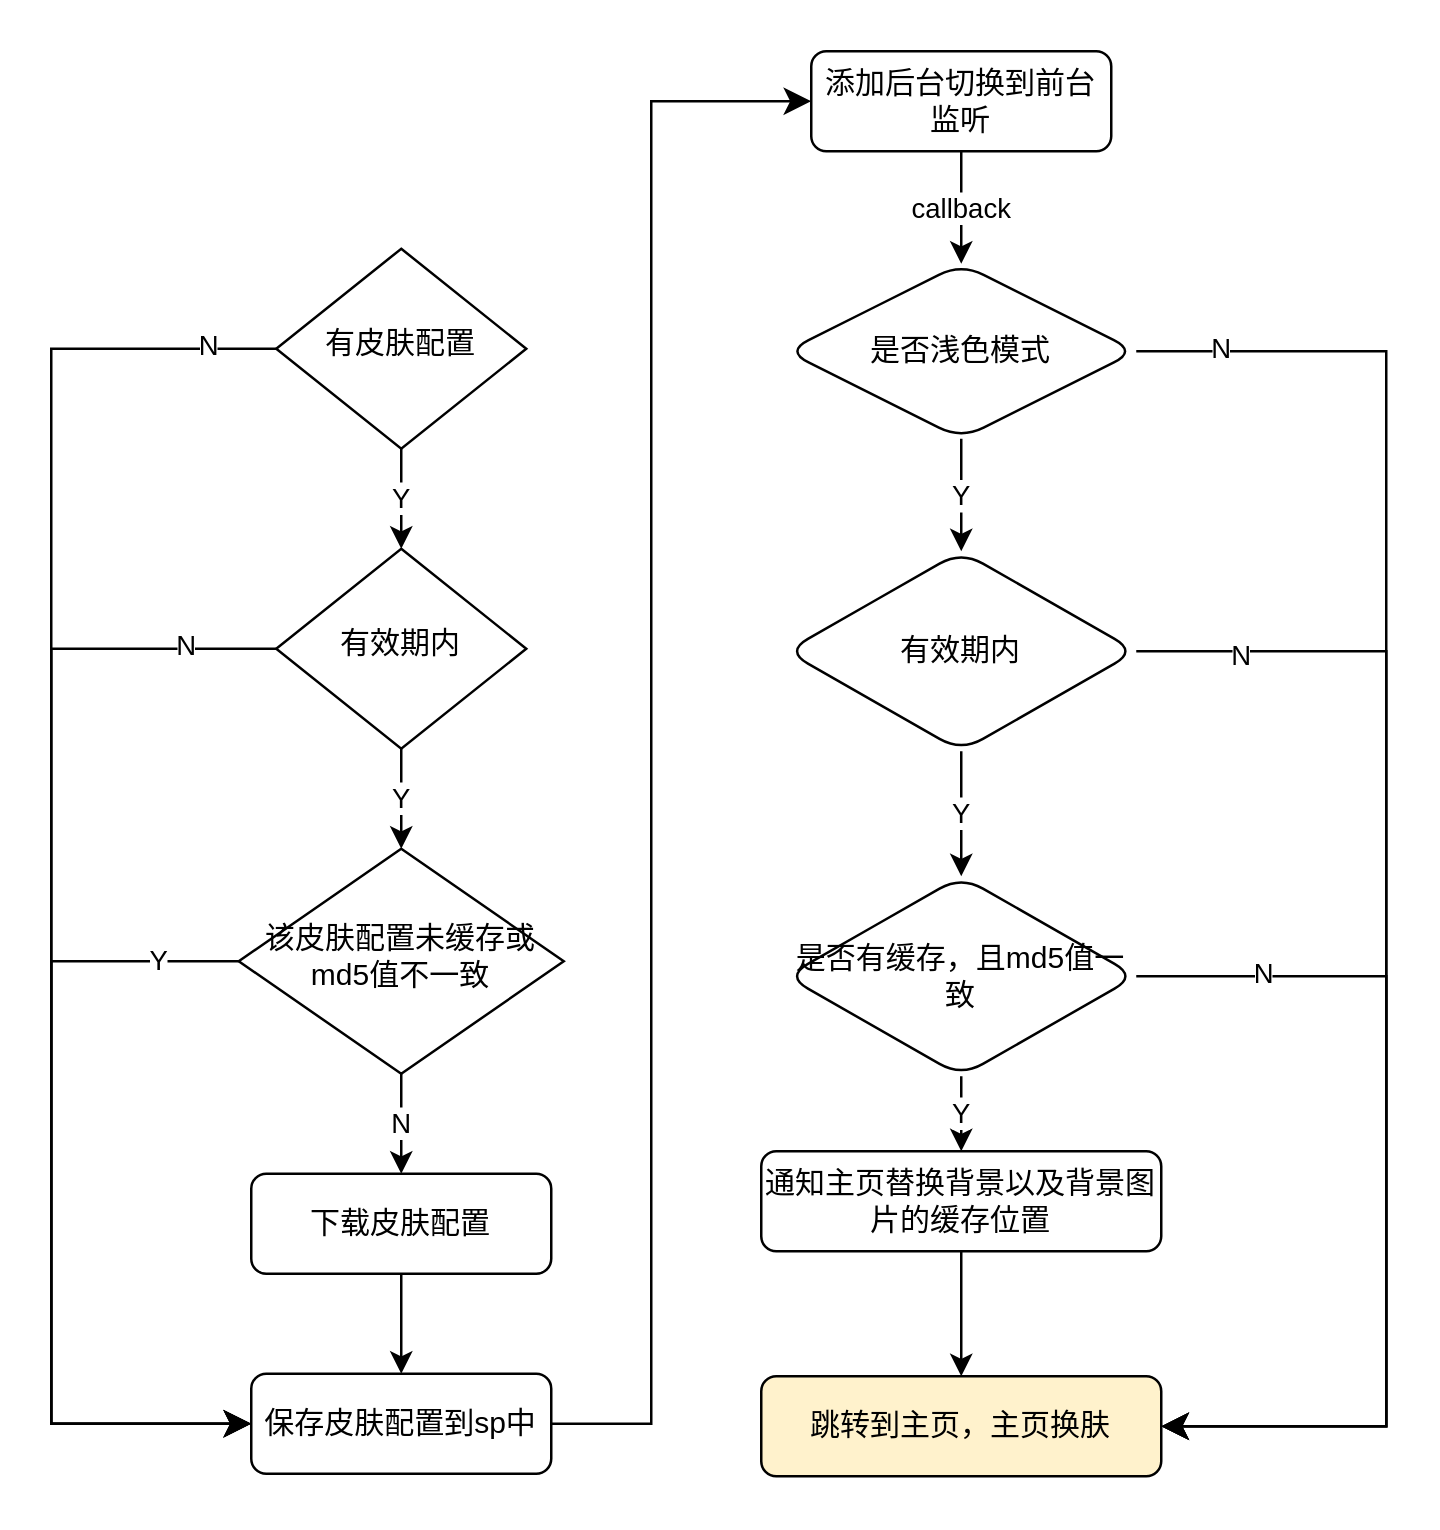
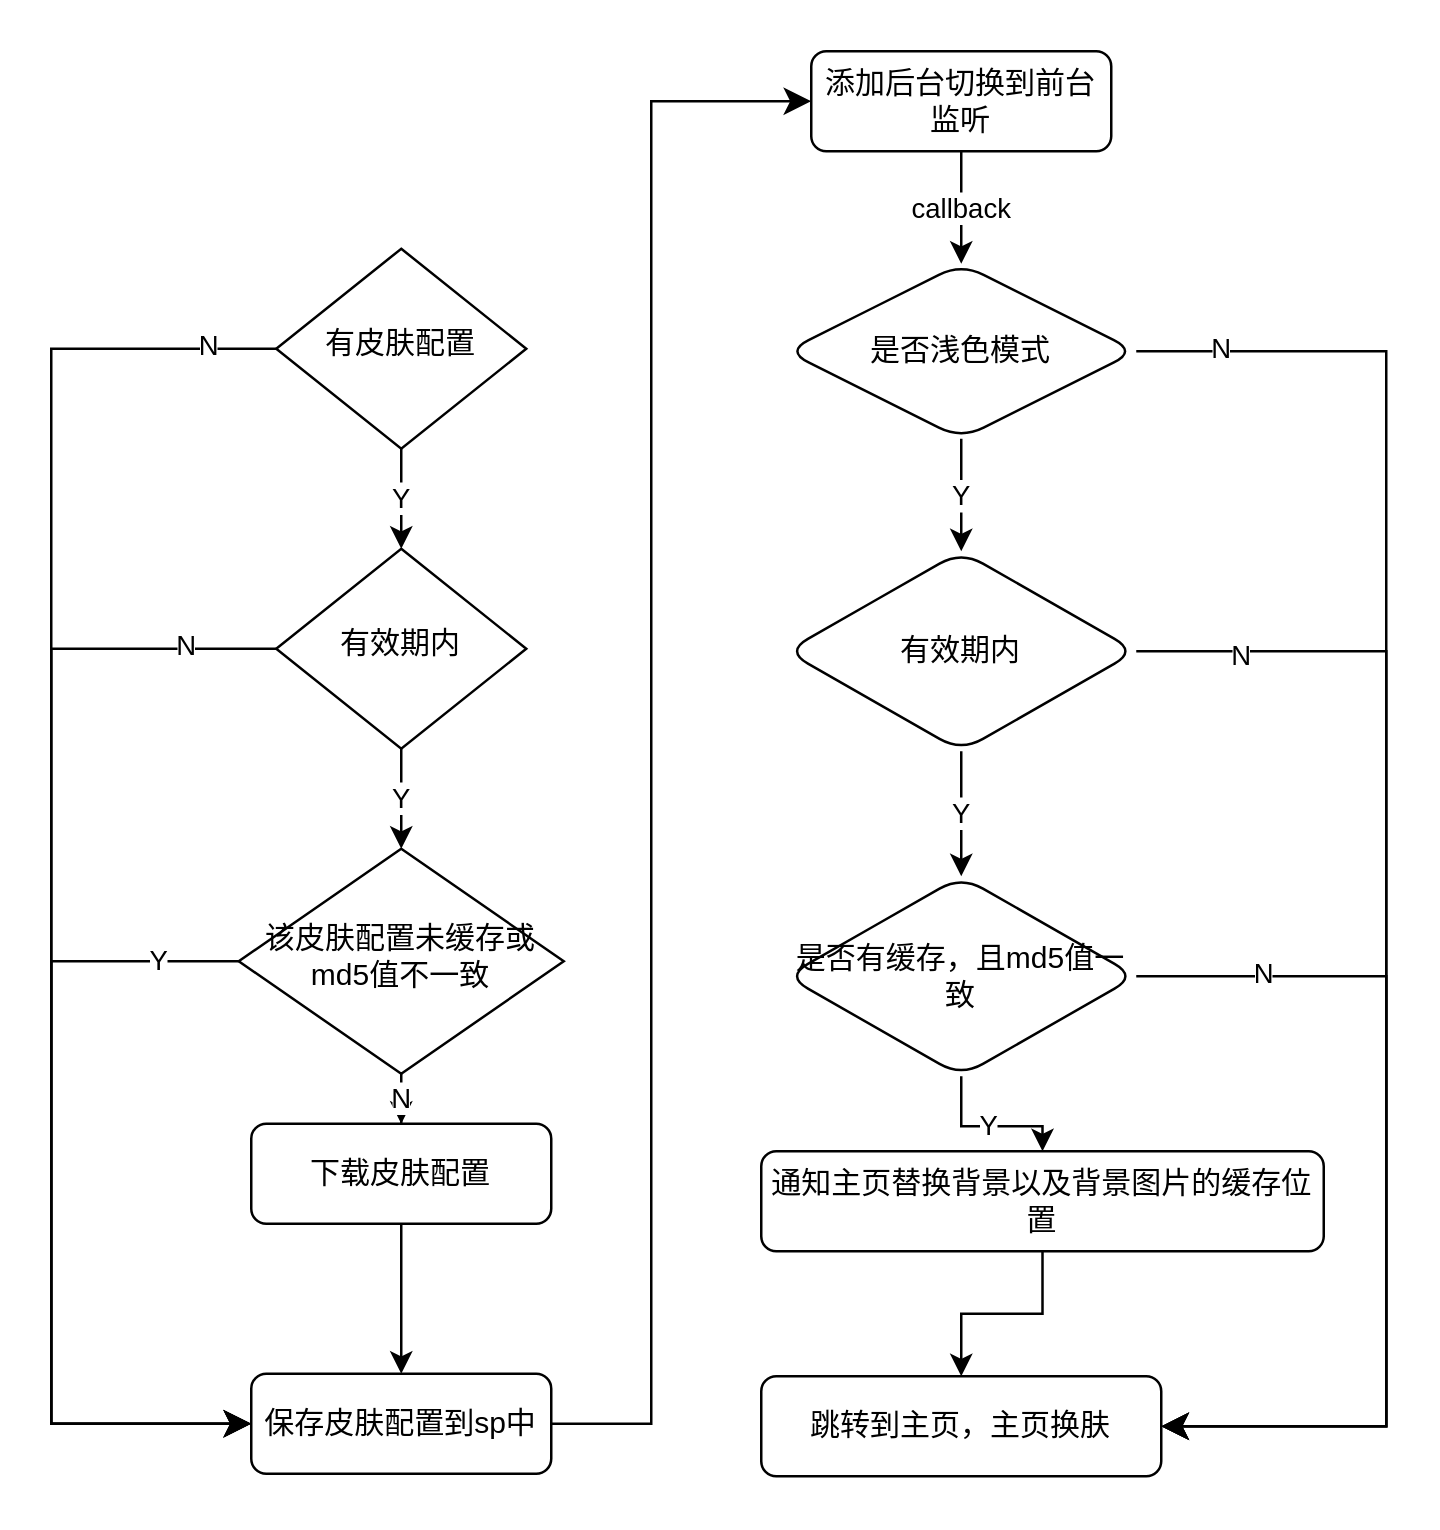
(961, 1201) -> (1043, 1201)
(401, 1224) -> (401, 1174)
(961, 1426) -> (961, 1426)
